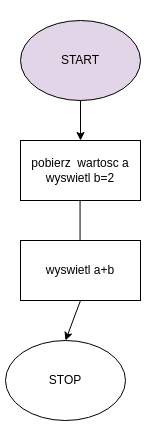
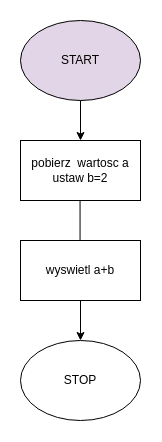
(81, 171) -> (81, 171)
(66, 381) -> (81, 381)
